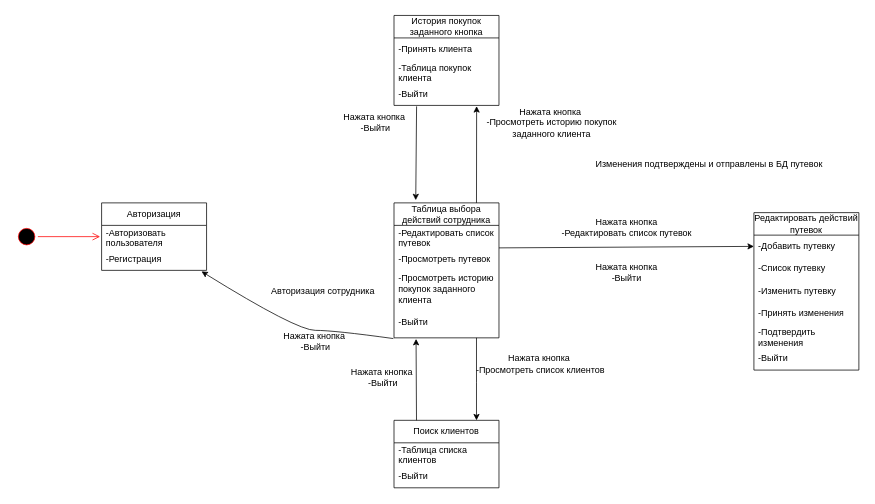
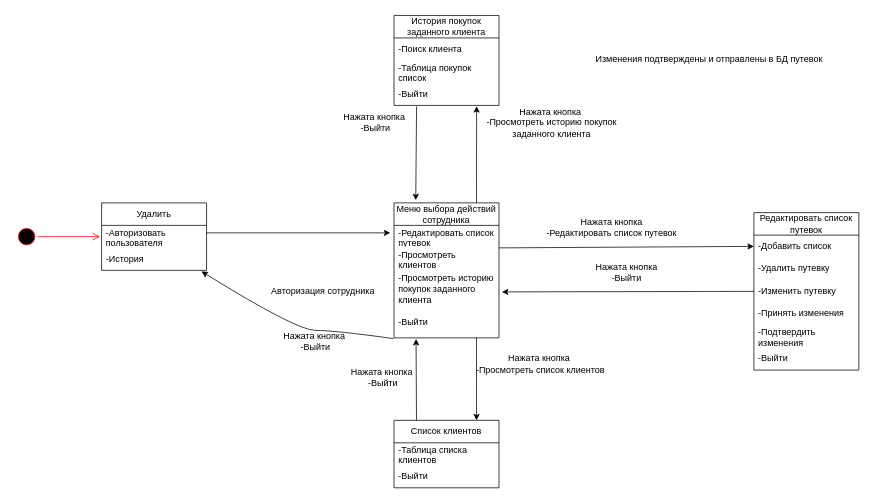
(447, 27) -> (447, 27)
(438, 49) -> (433, 49)
(447, 72) -> (447, 72)
(709, 165) -> (709, 60)
(154, 214) -> (154, 214)
(447, 214) -> (447, 214)
(807, 224) -> (807, 224)
(627, 228) -> (612, 228)
none -> (384, 233)
(800, 246) -> (798, 246)
(136, 259) -> (126, 259)
(447, 259) -> (447, 259)
(795, 269) -> (798, 269)
none -> (640, 292)
(447, 432) -> (447, 432)
